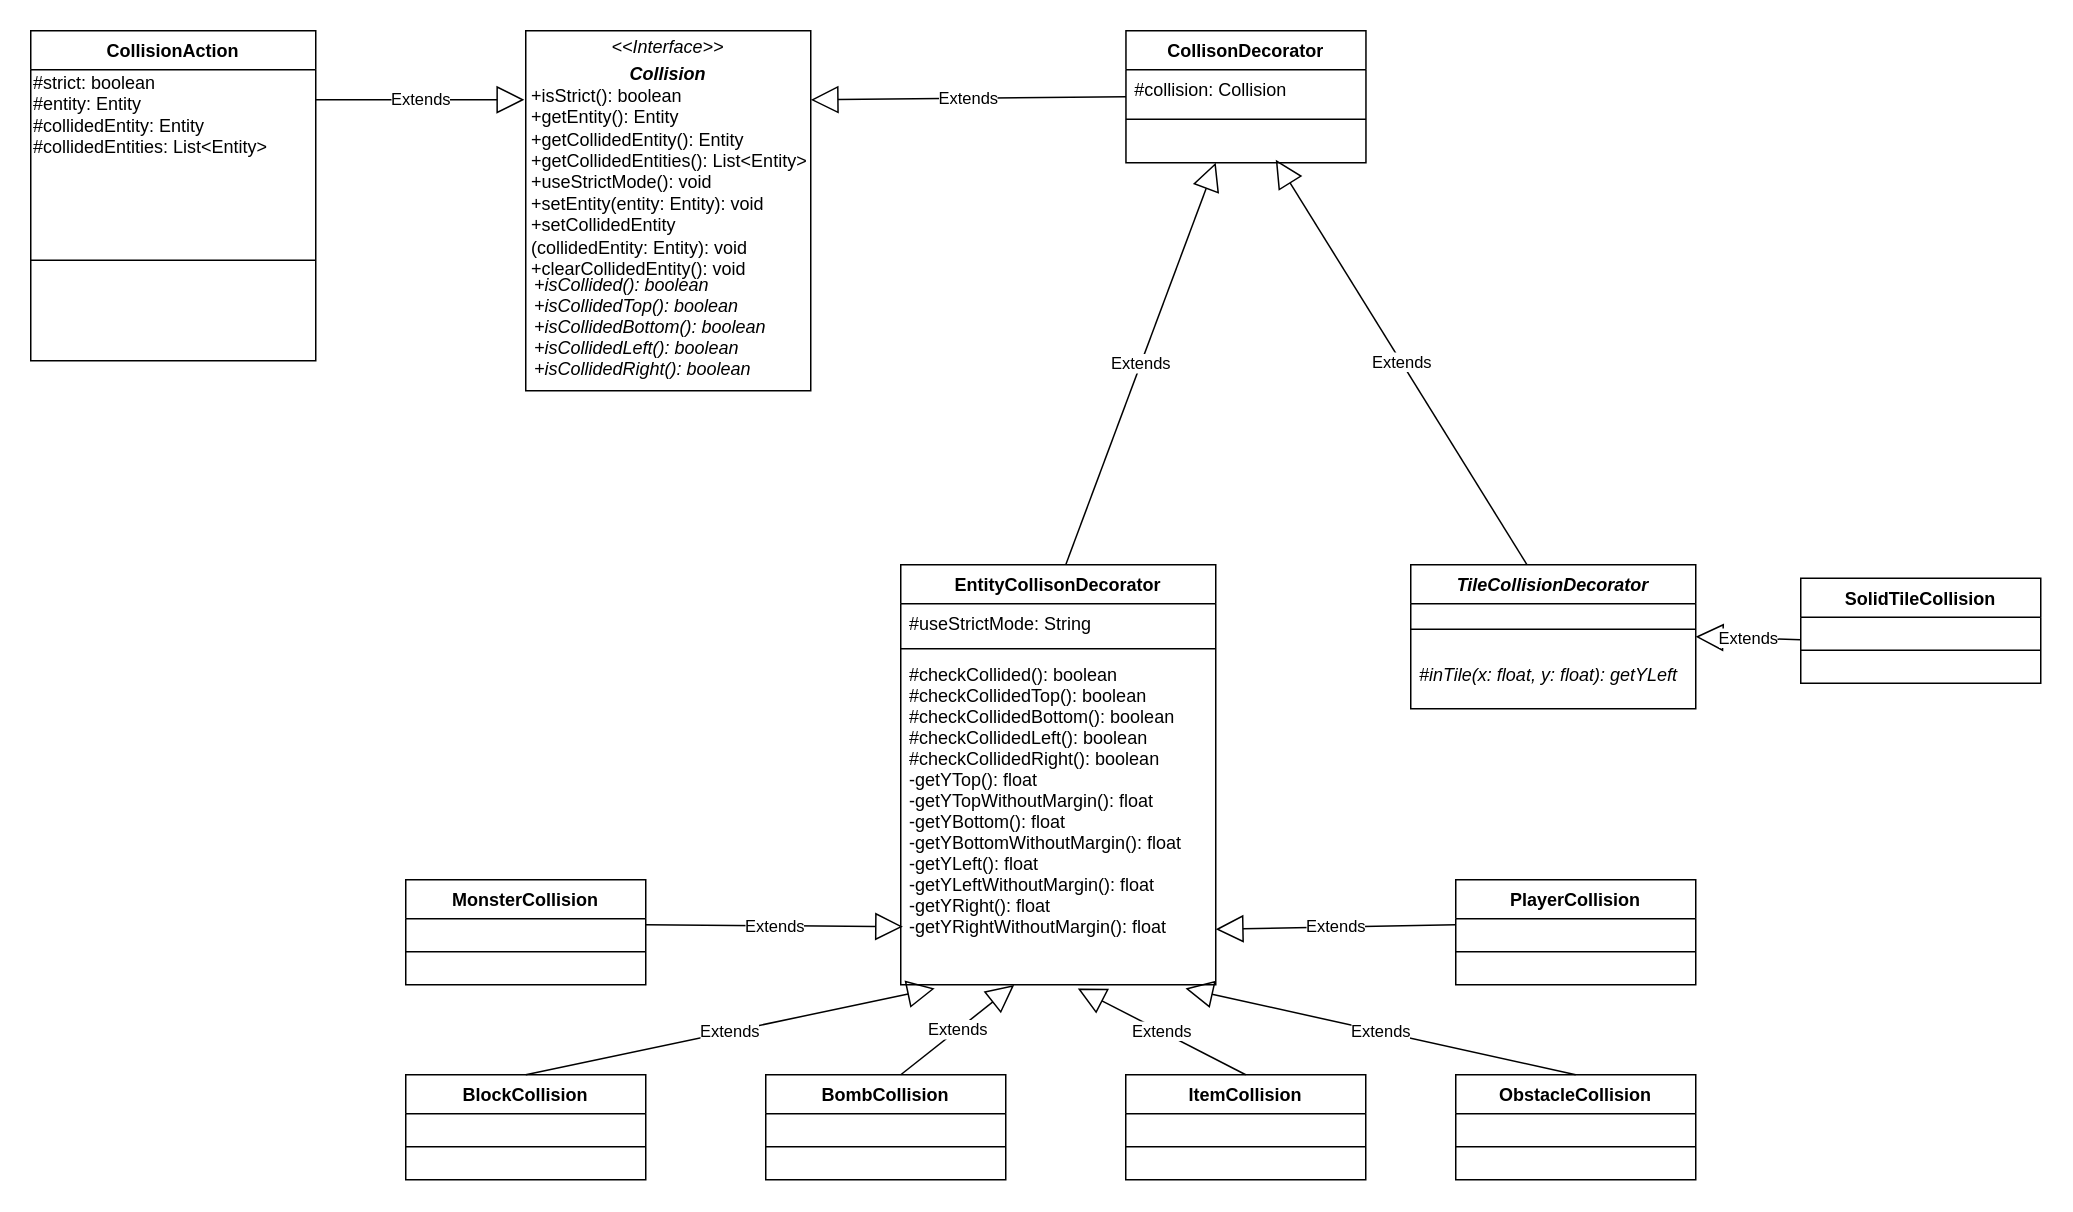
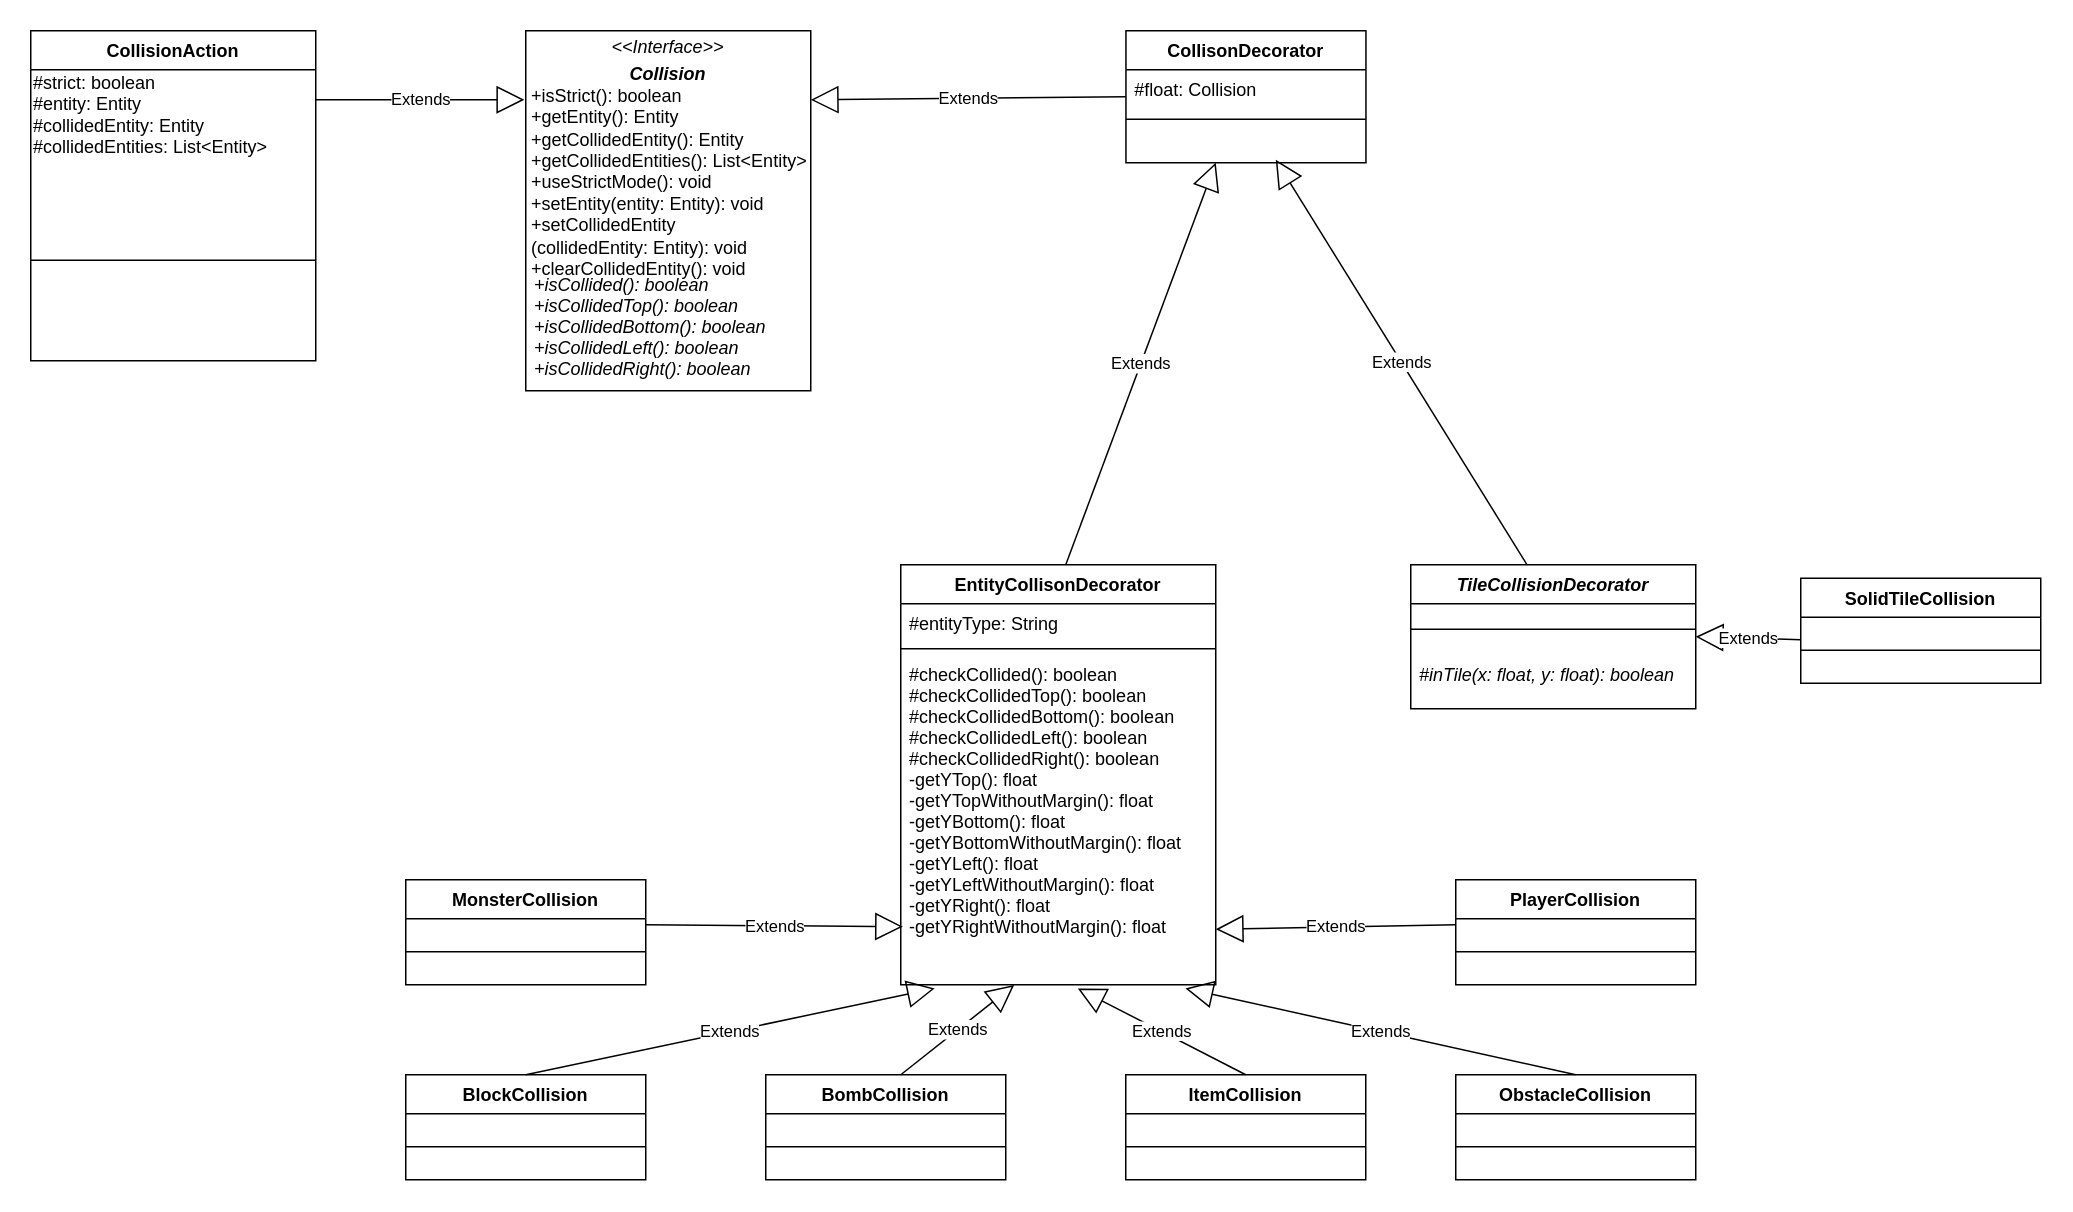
(1217, 90) -> (1204, 90)
(1011, 624) -> (995, 624)
(1575, 675) -> (1568, 675)
